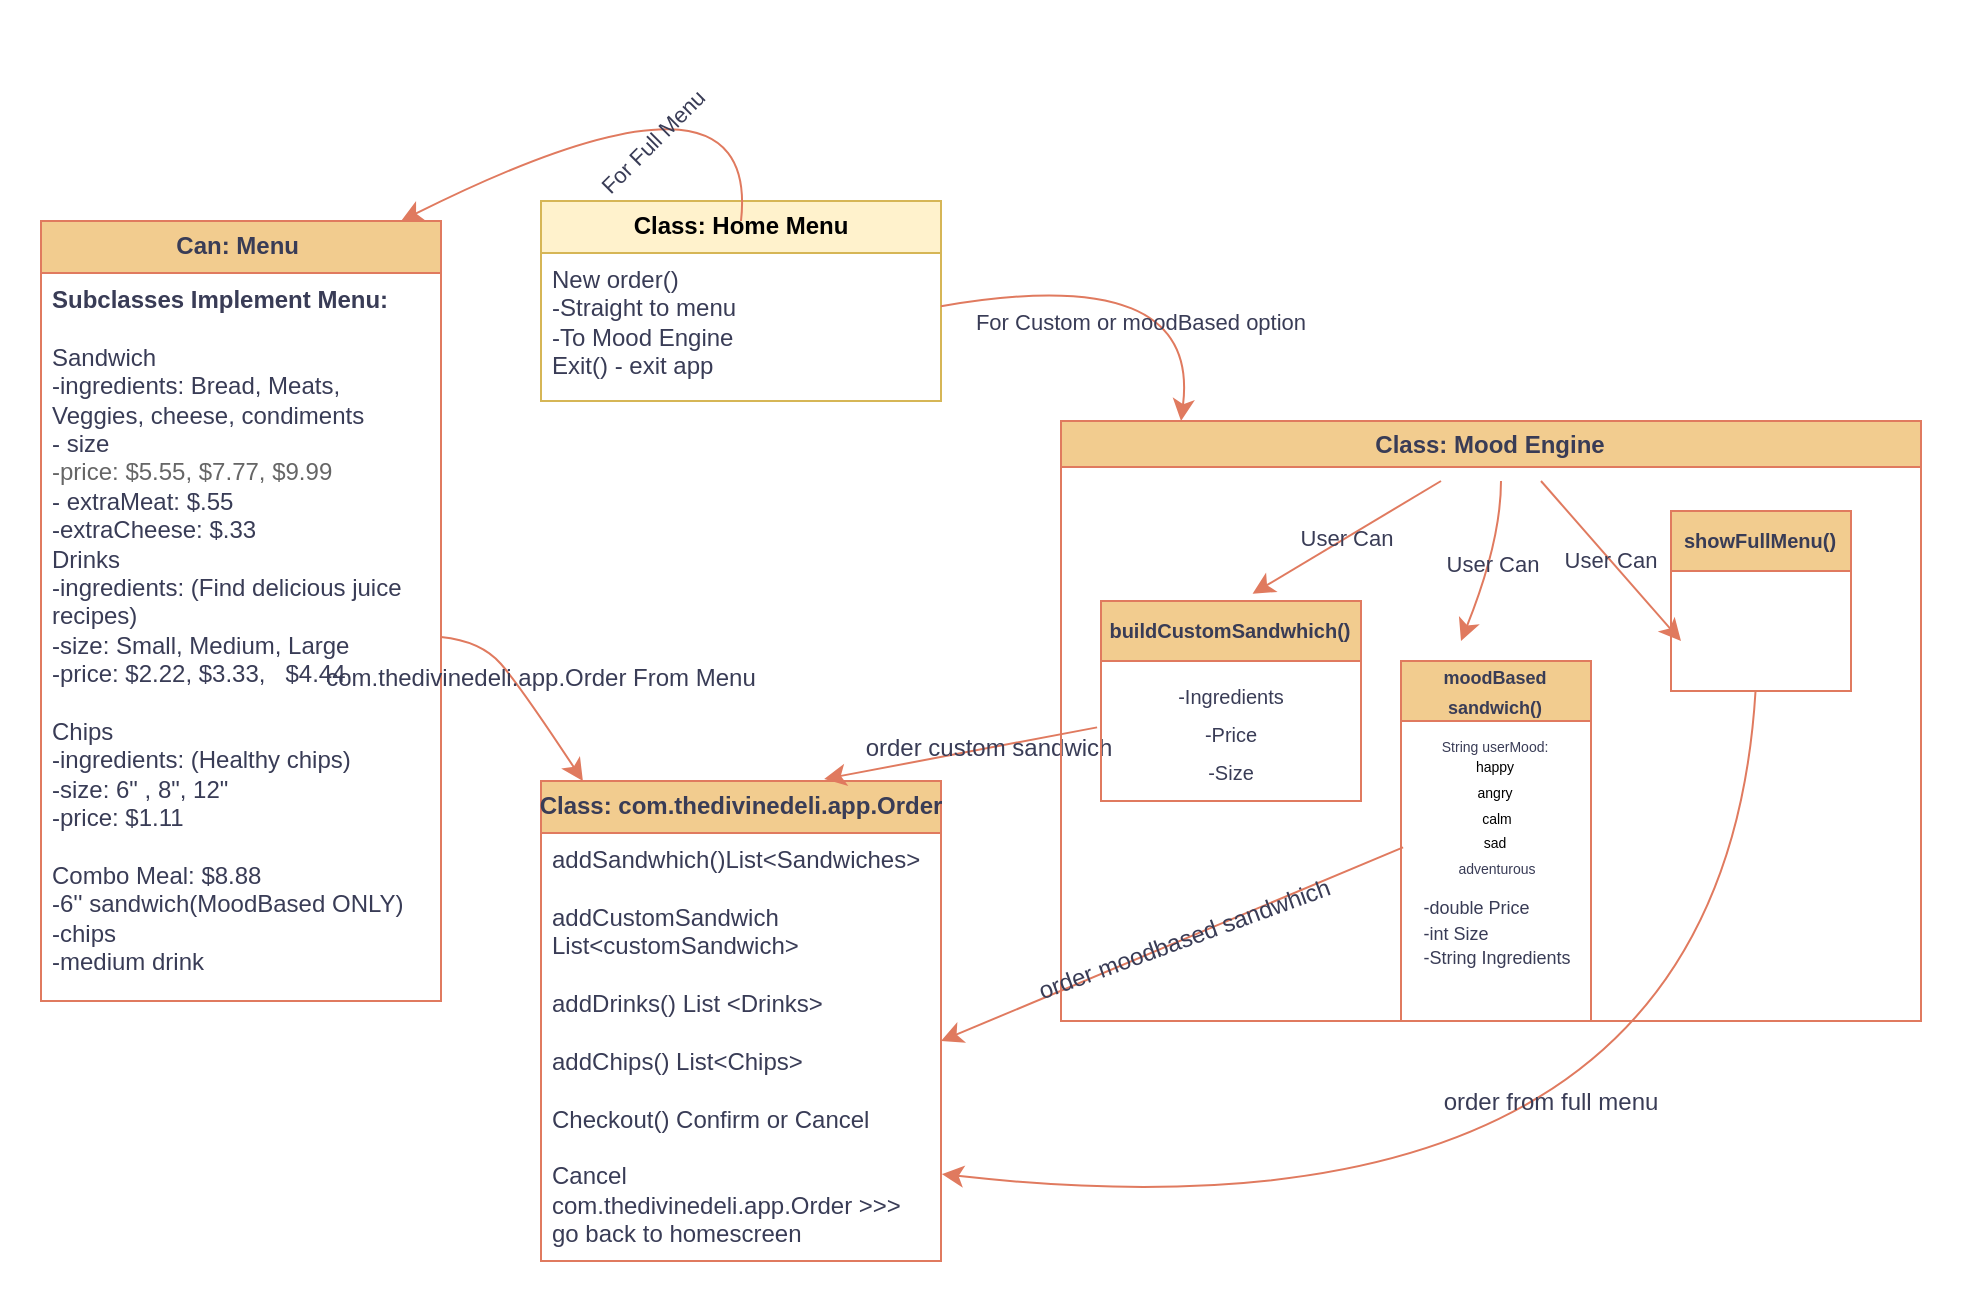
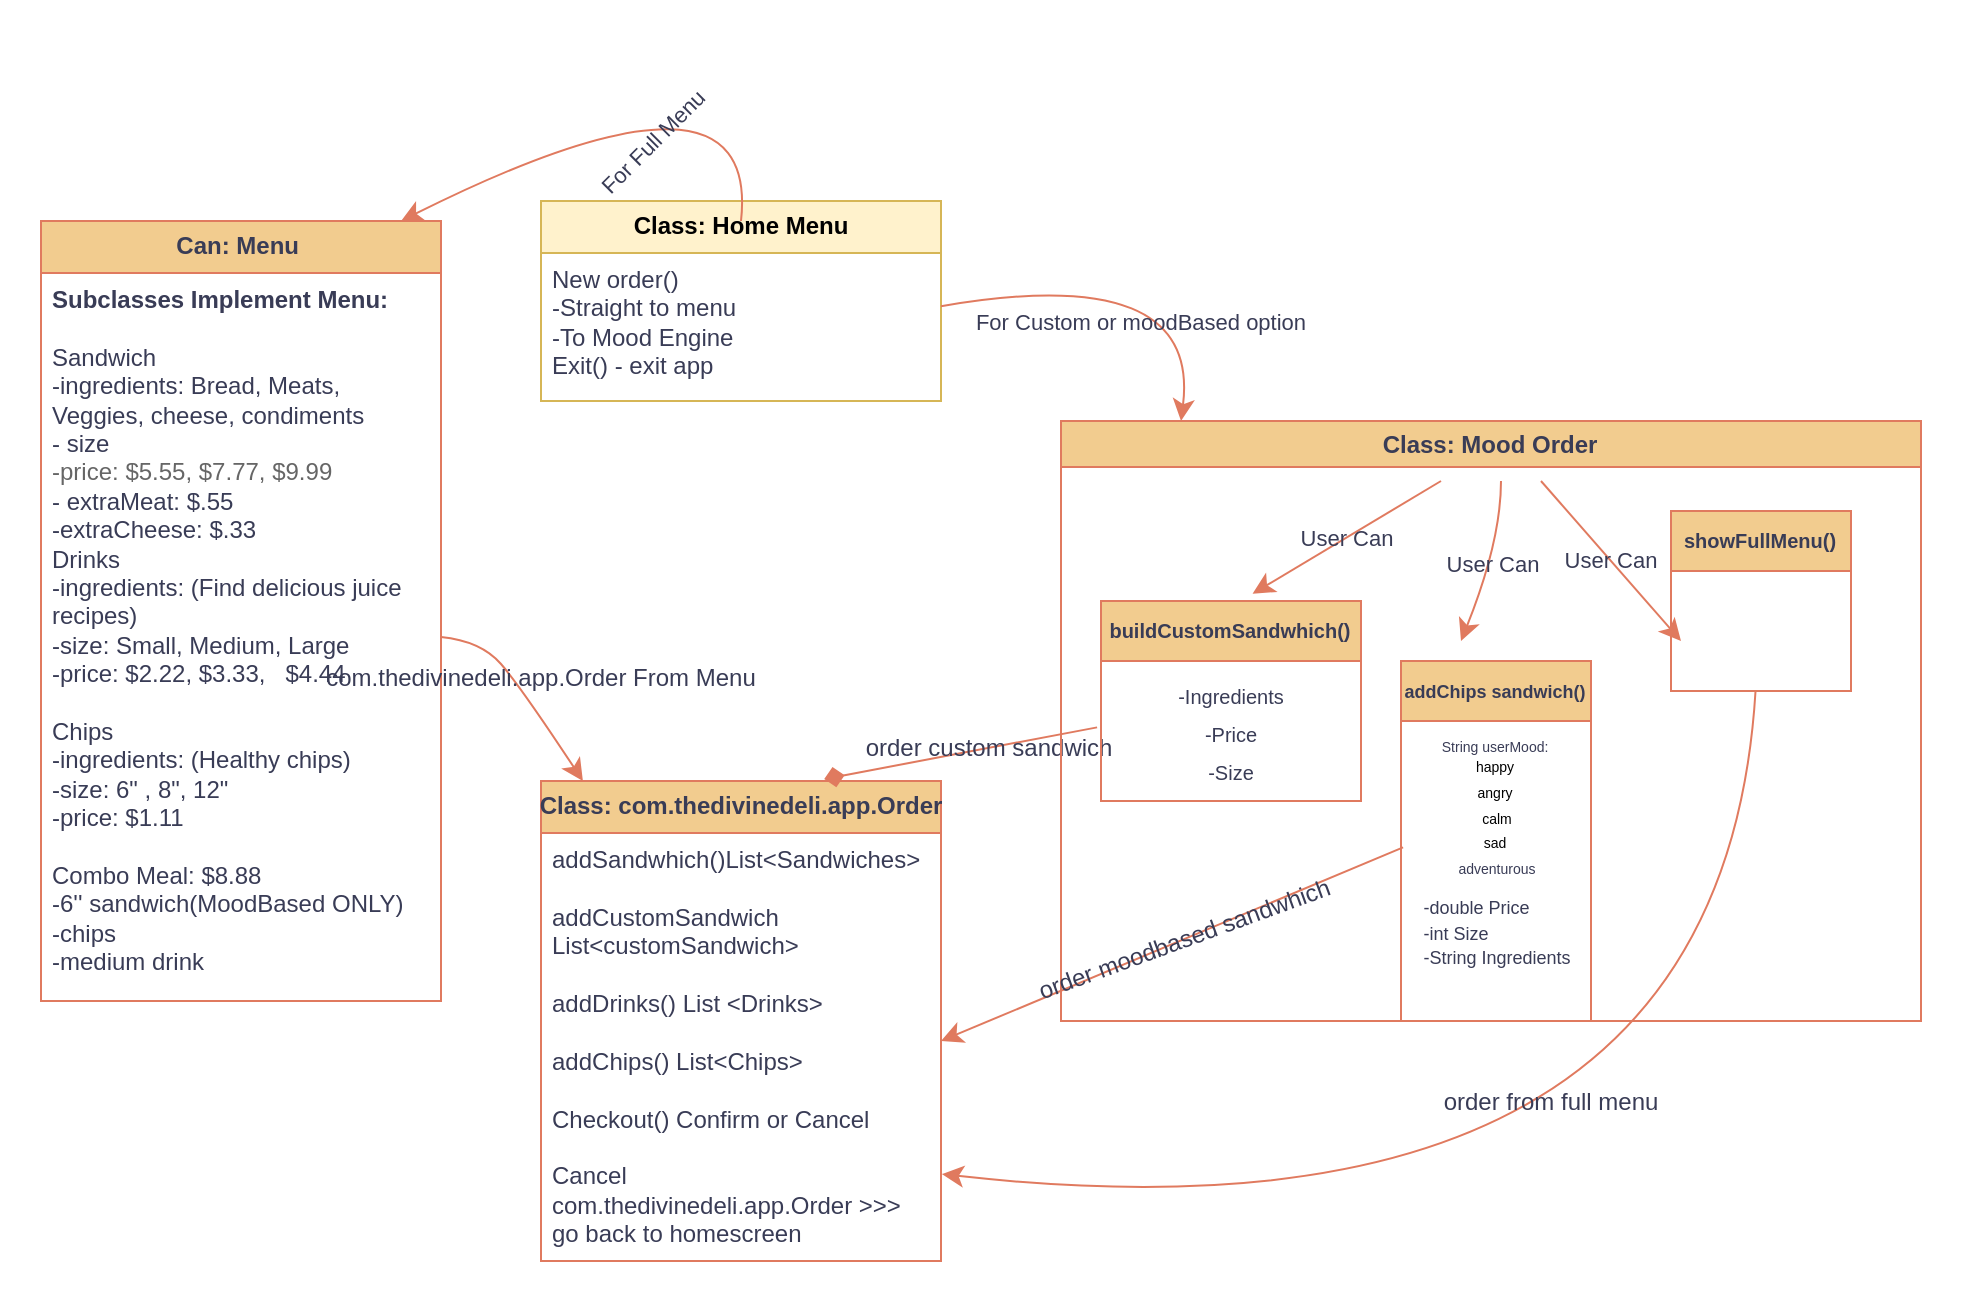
(1490, 445) -> (1490, 445)
(1496, 691) -> (1496, 691)
(843, 776) -> (844, 775)
